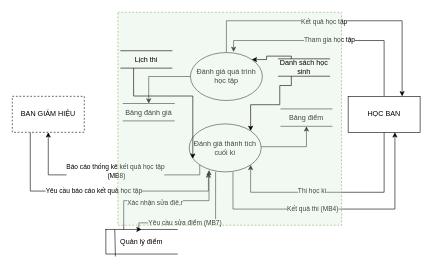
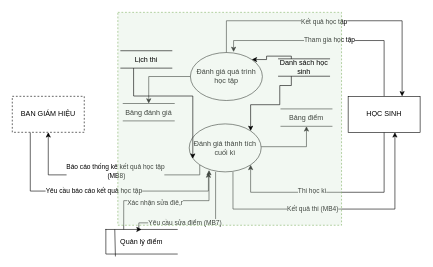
(384, 114) -> (384, 114)
